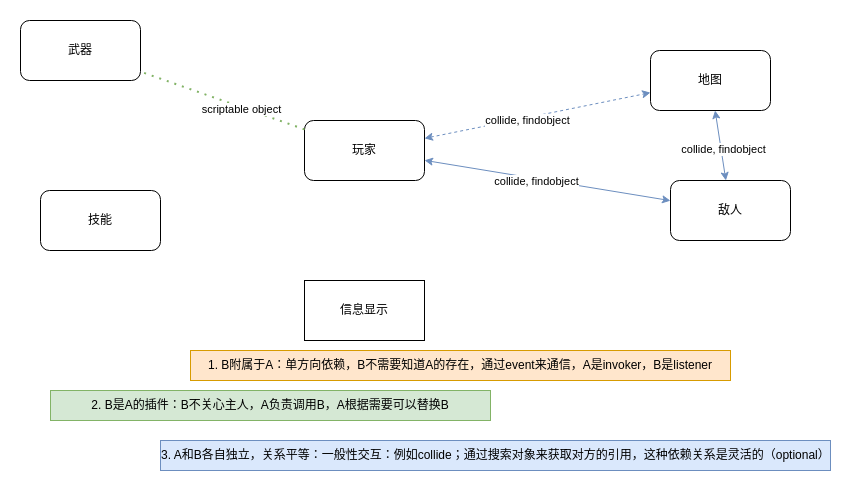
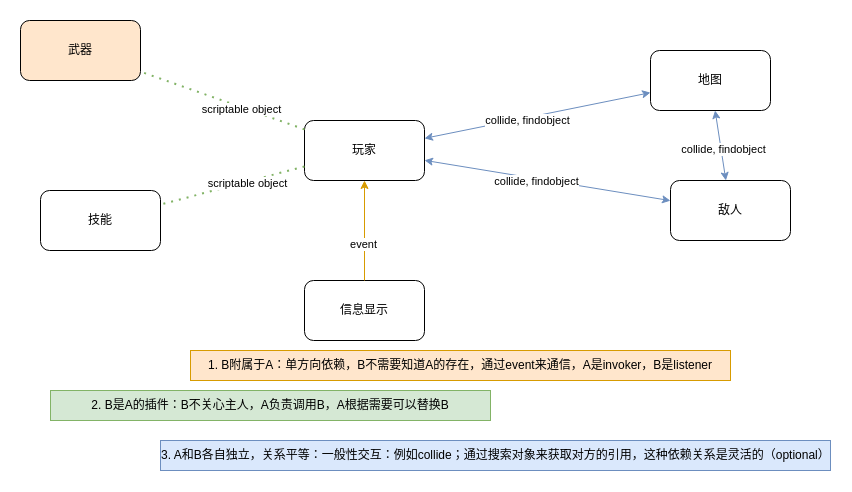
(81, 51) -> (81, 51)
(593, 104) -> (593, 104)
none -> (264, 177)
none -> (365, 234)
(365, 311) -> (365, 311)
